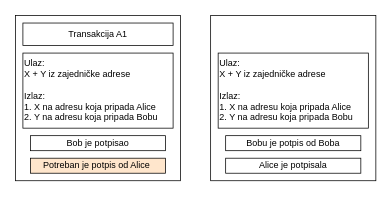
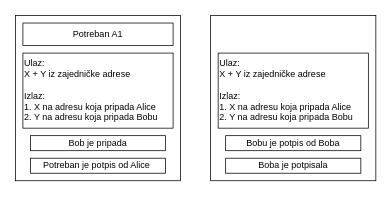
(98, 34) -> (98, 34)
(98, 143) -> (98, 143)
(98, 165) -> (98, 165)
(293, 165) -> (293, 165)
